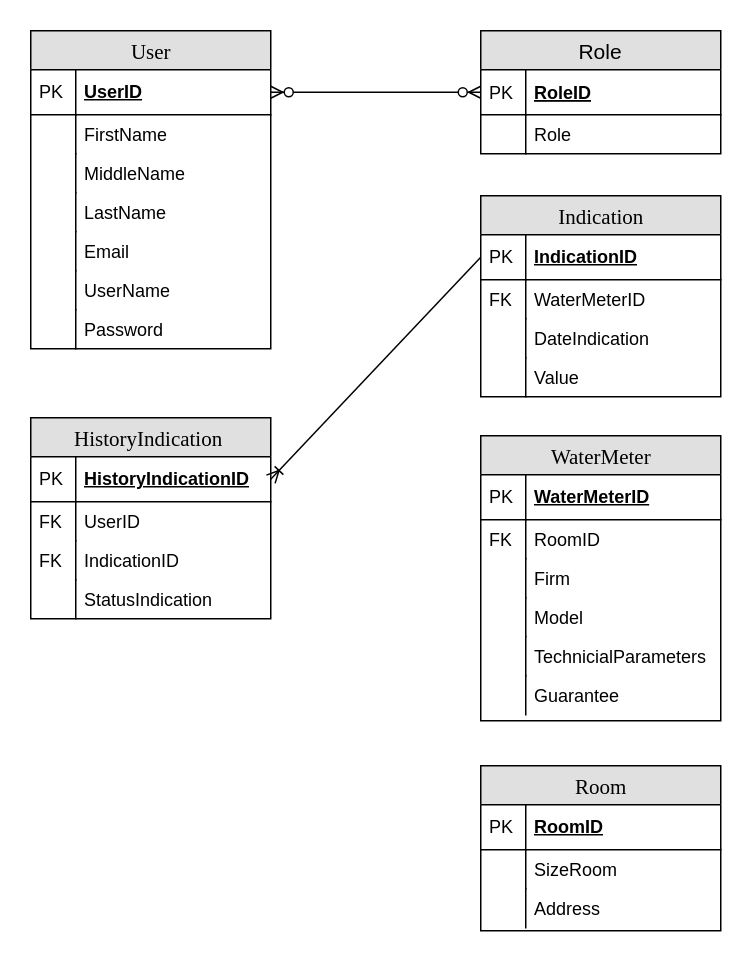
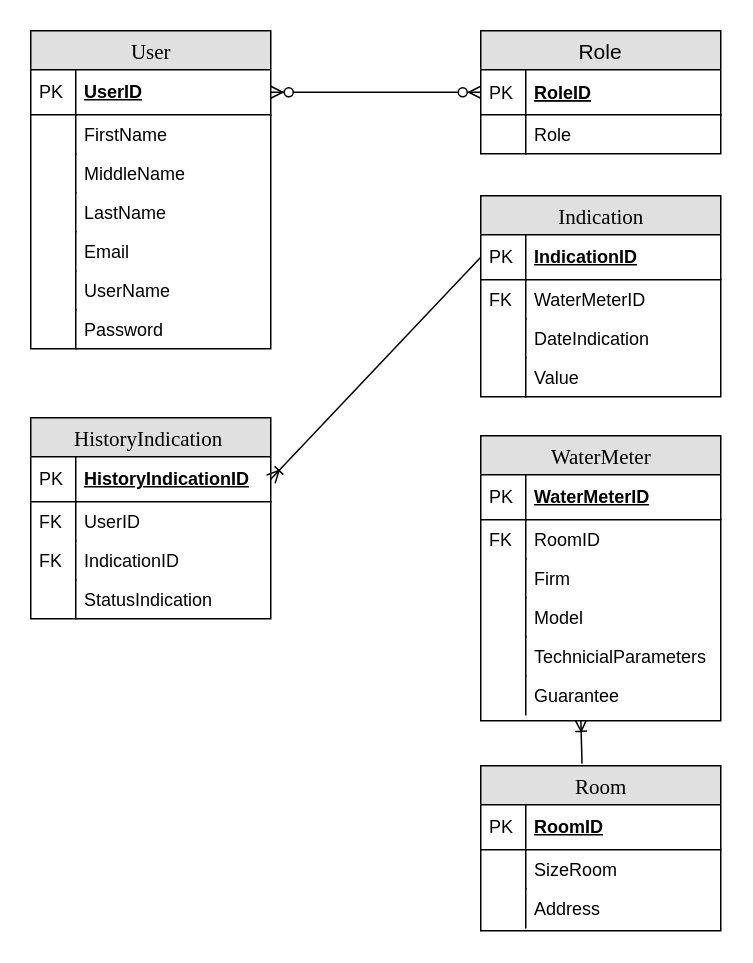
none -> (581, 742)
